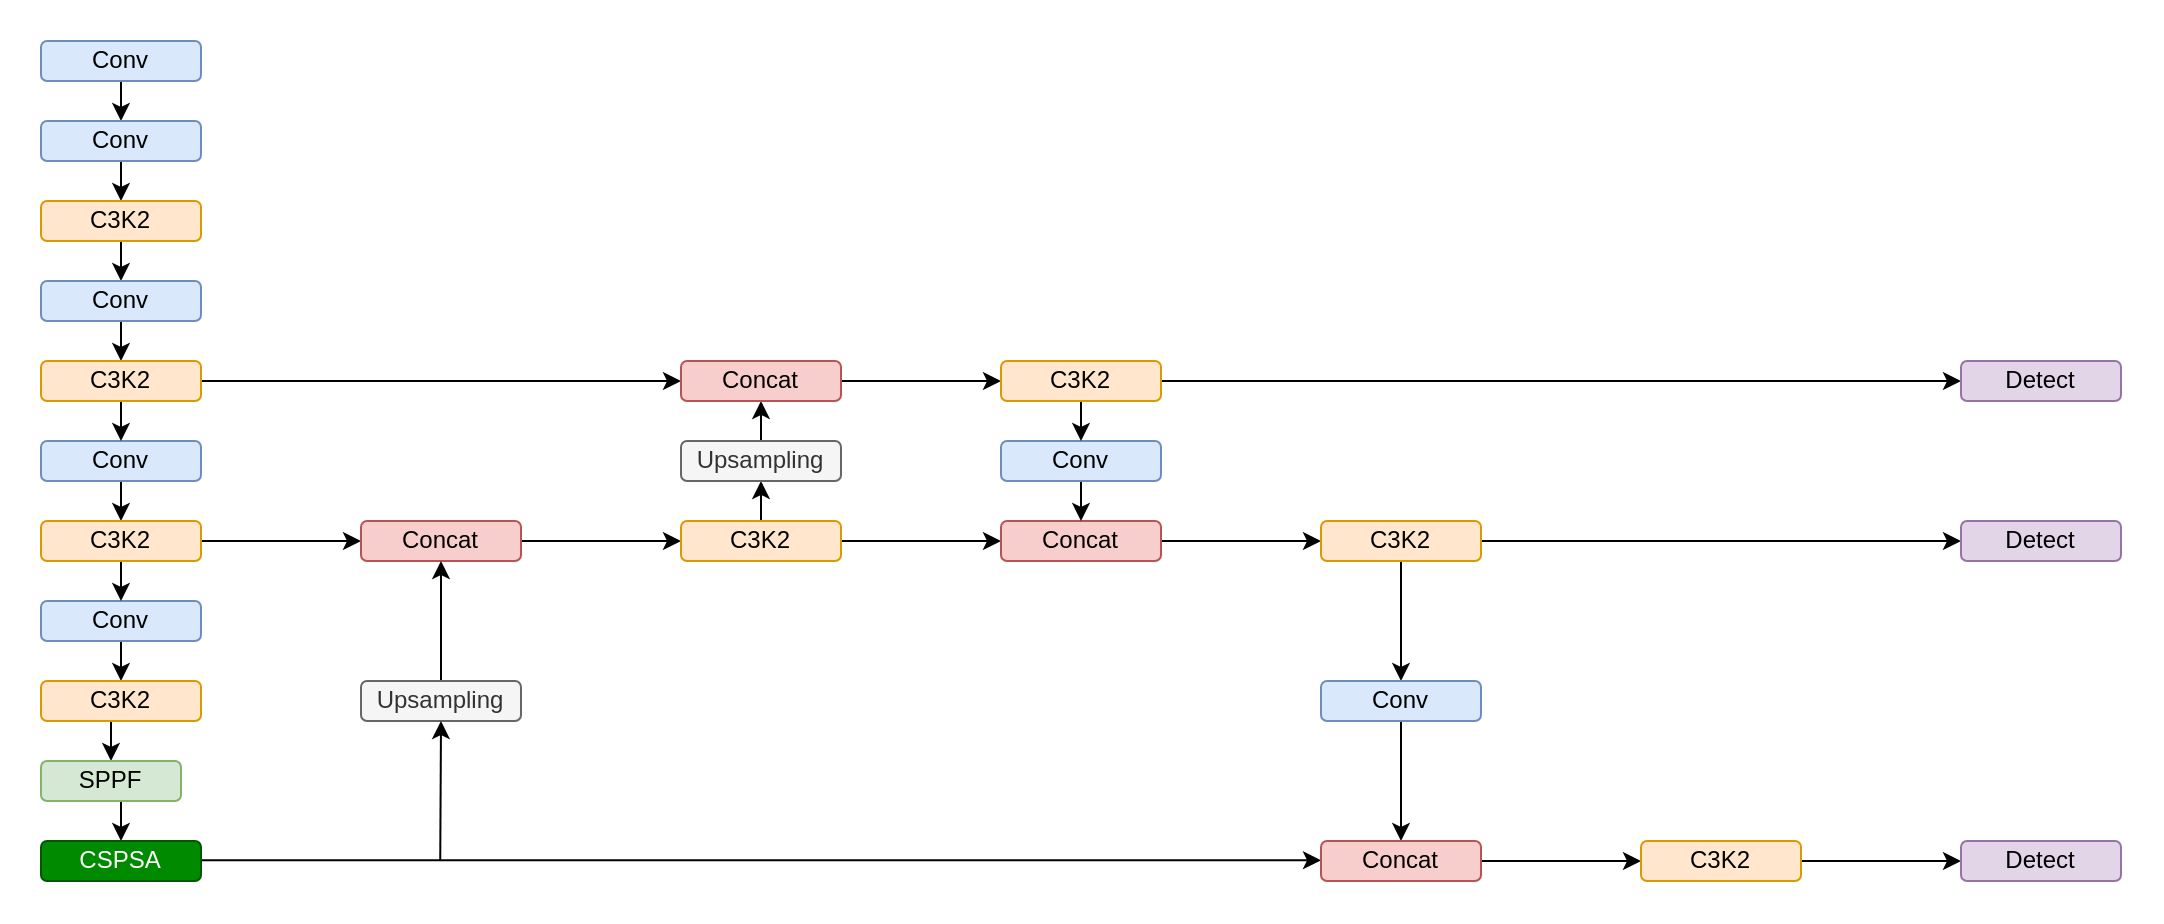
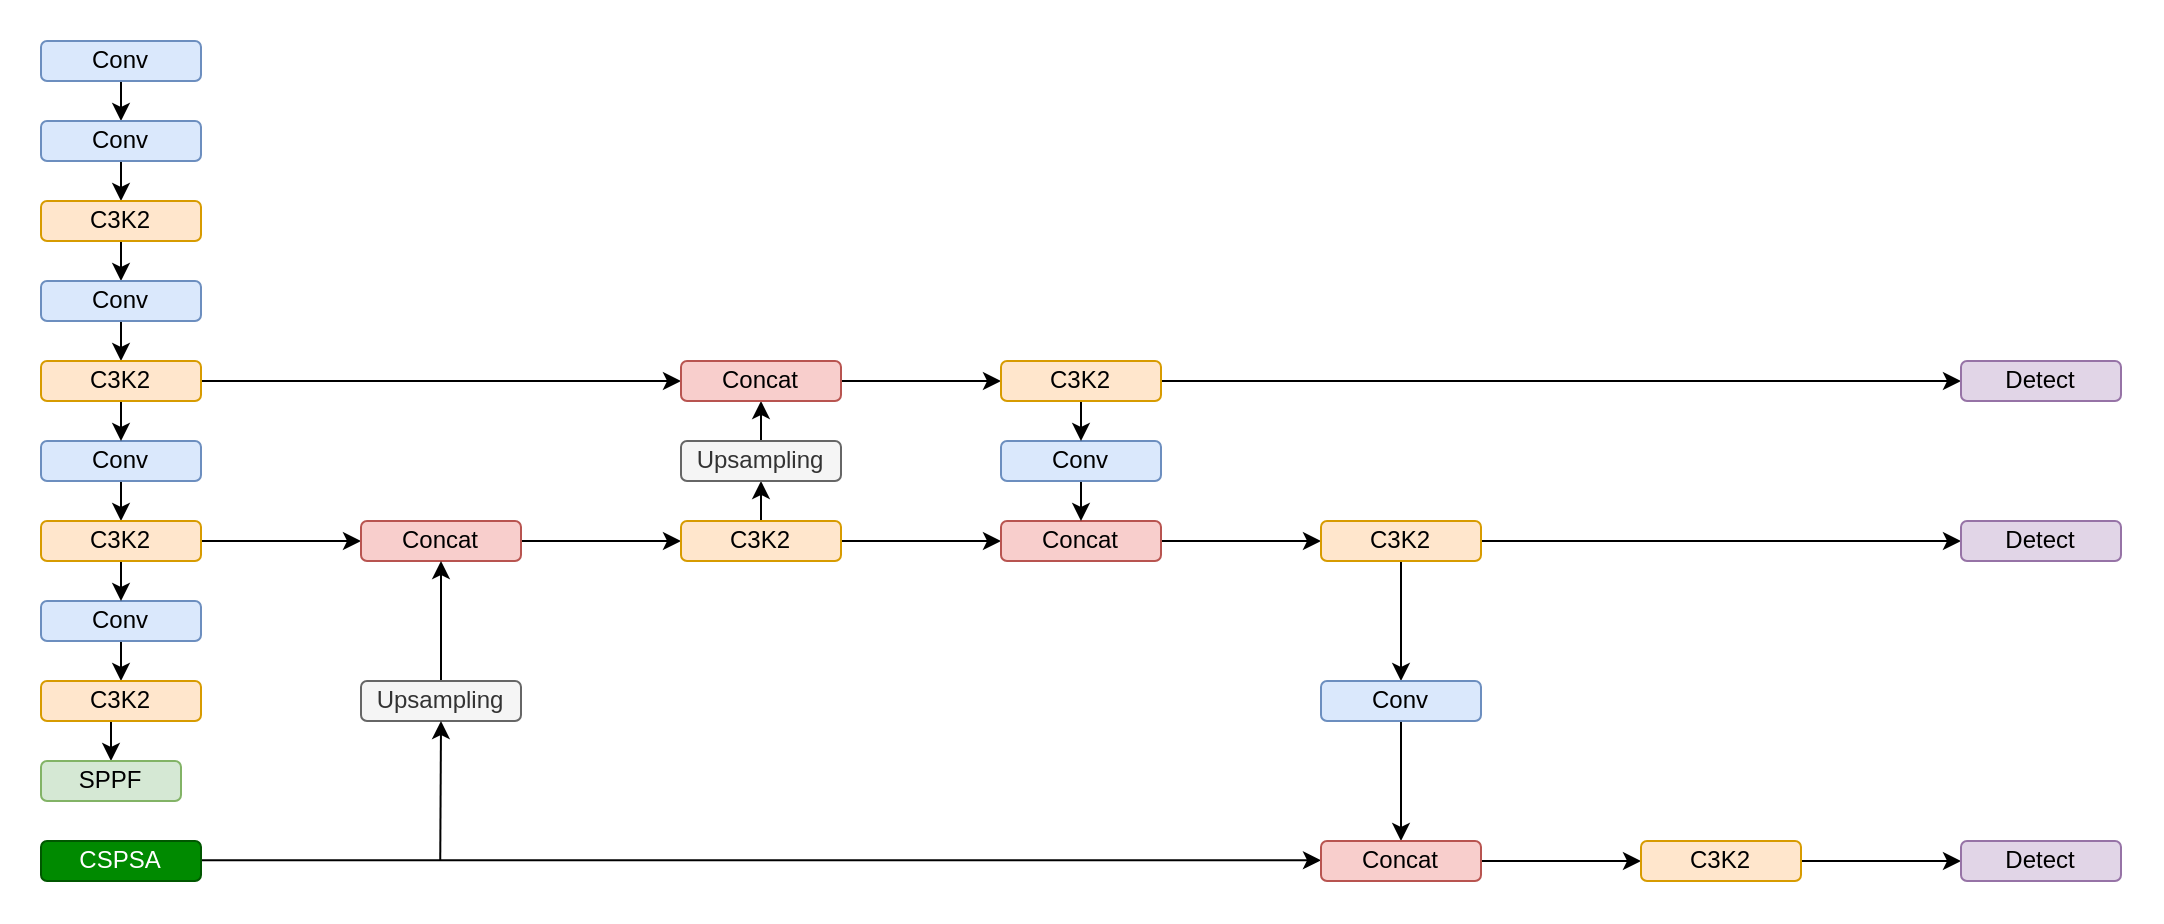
(121, 813) -> none
